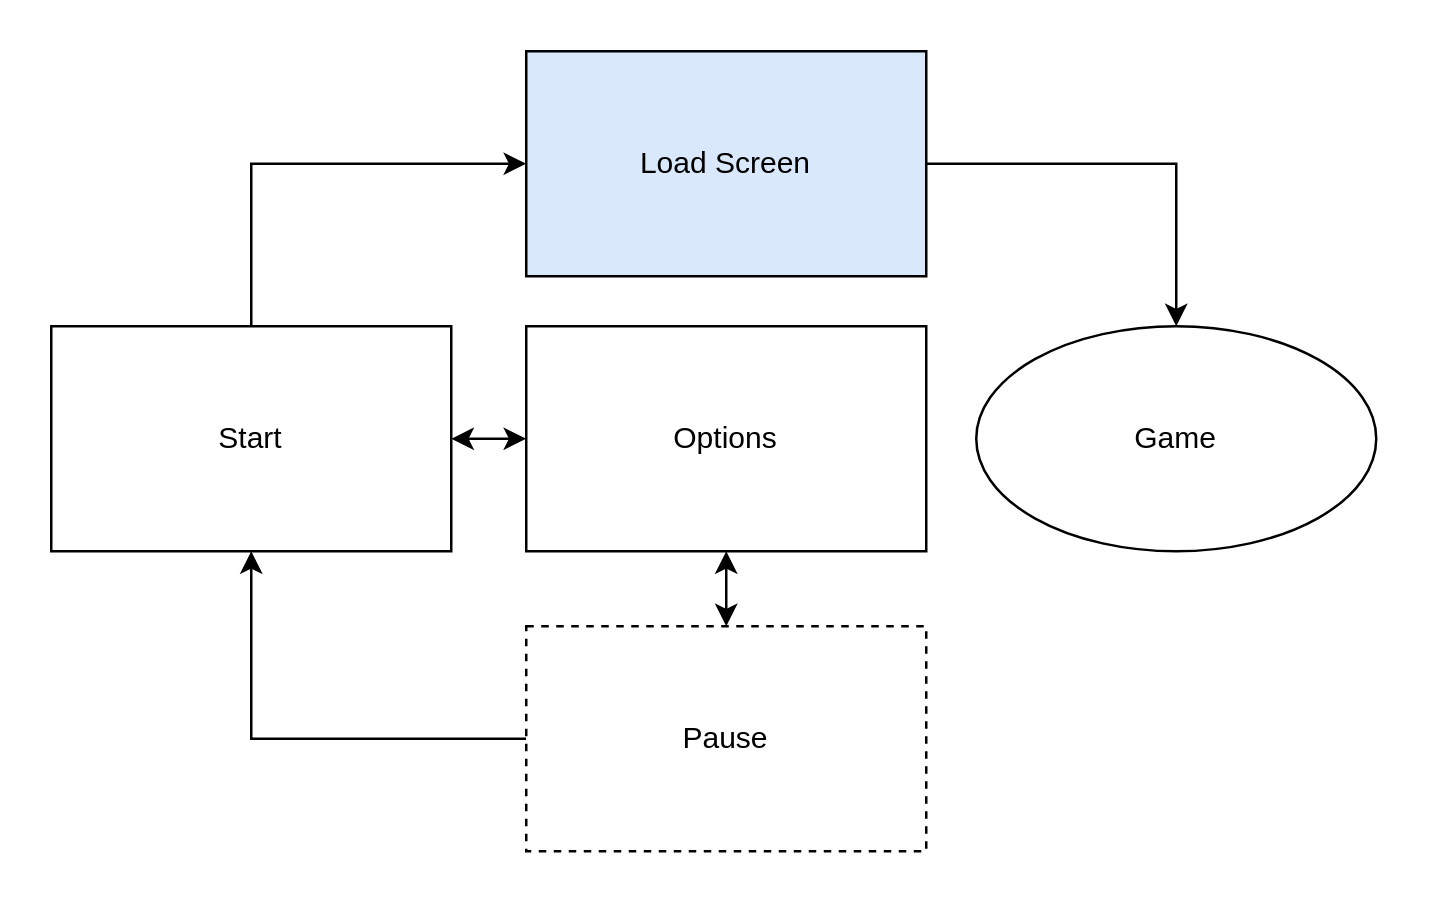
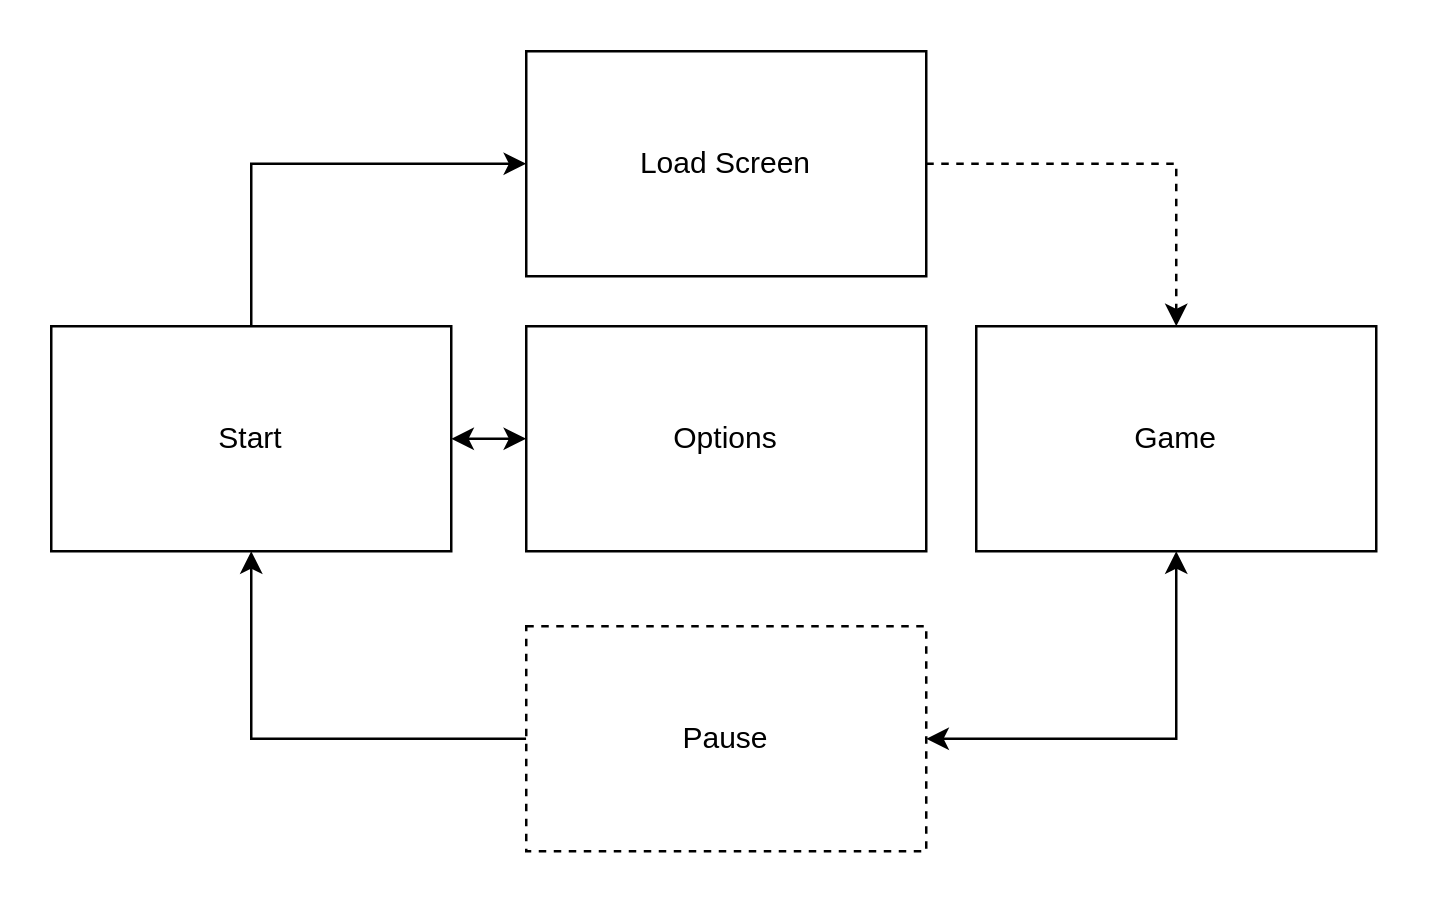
(726, 164) -> (726, 164)
(1122, 164) -> (1122, 164)
(1176, 439) -> (1176, 439)
(726, 588) -> (1144, 739)
